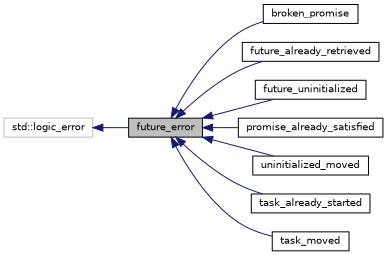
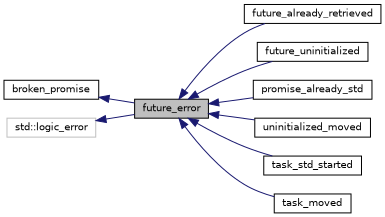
(212, 57) -> (122, 101)
(311, 128) -> (313, 90)
(311, 203) -> (313, 166)
